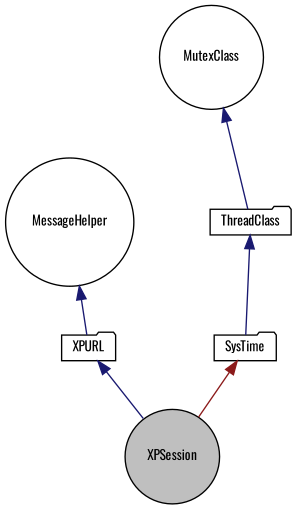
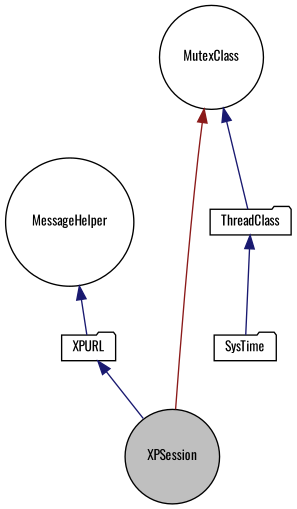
(214, 395) -> (187, 266)
